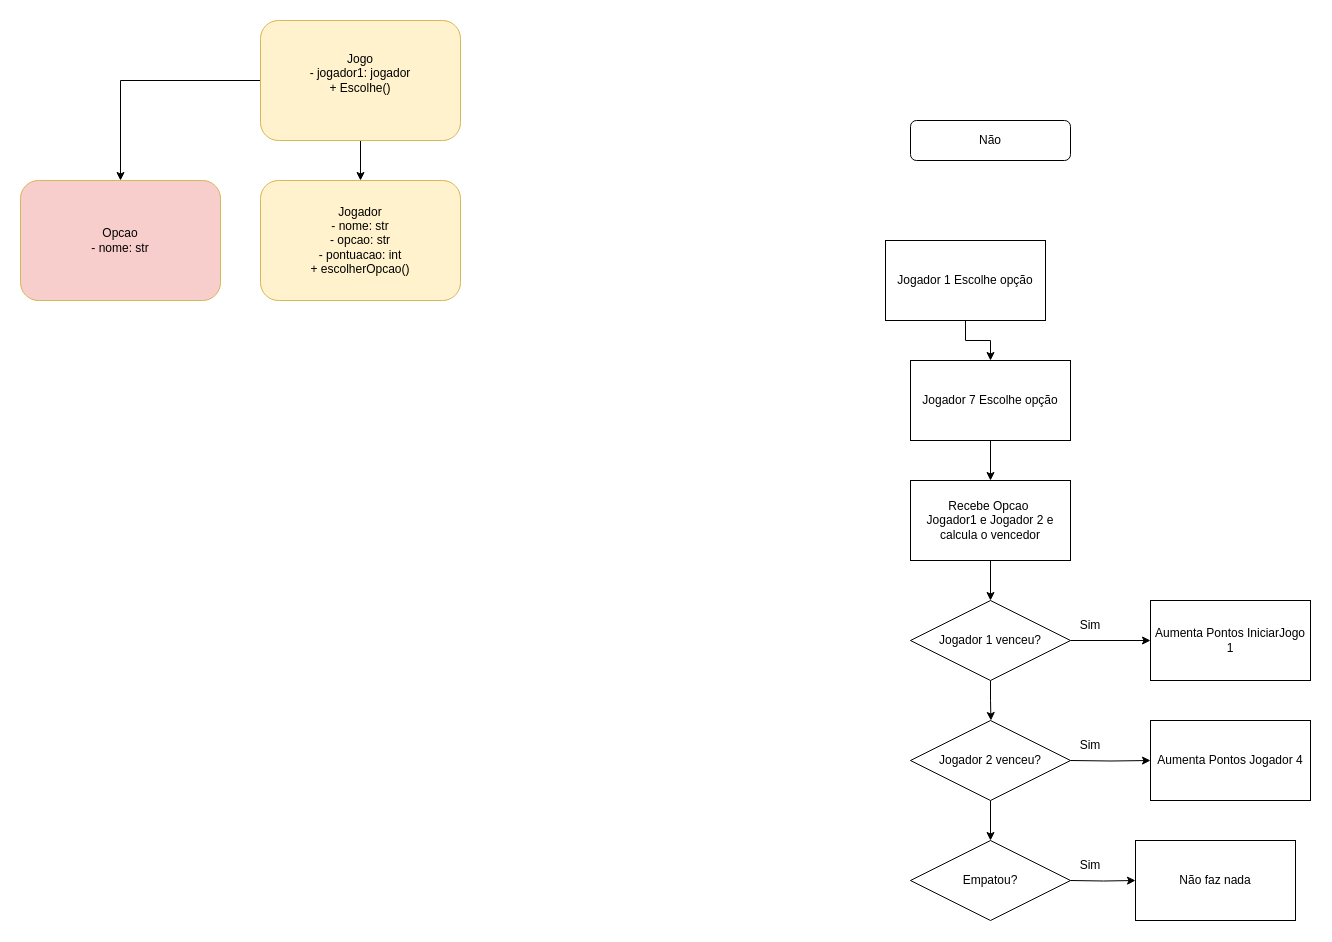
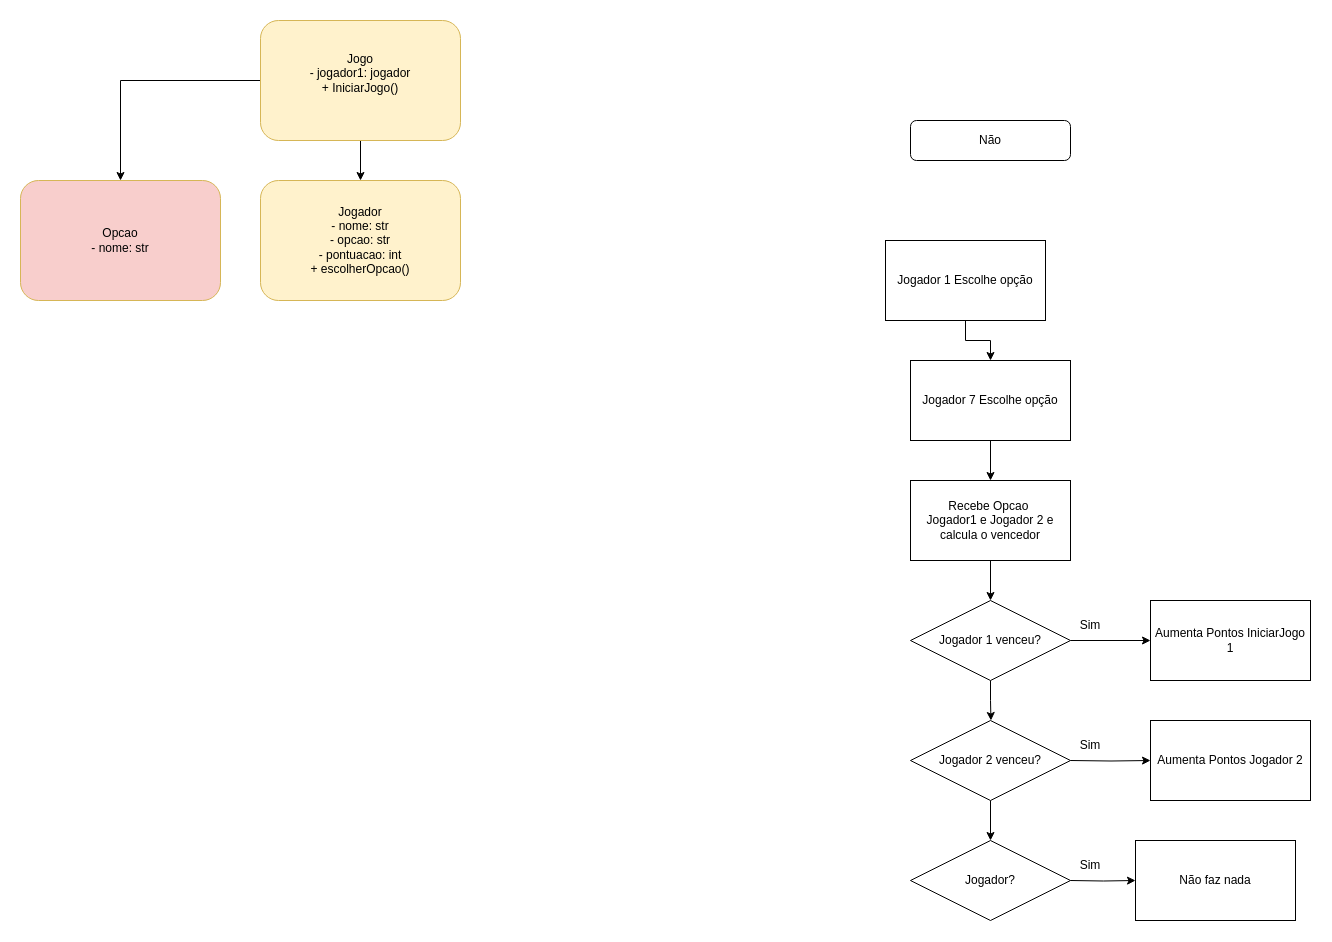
(361, 81) -> (361, 81)
(1231, 761) -> (1231, 761)
(991, 881) -> (991, 881)
